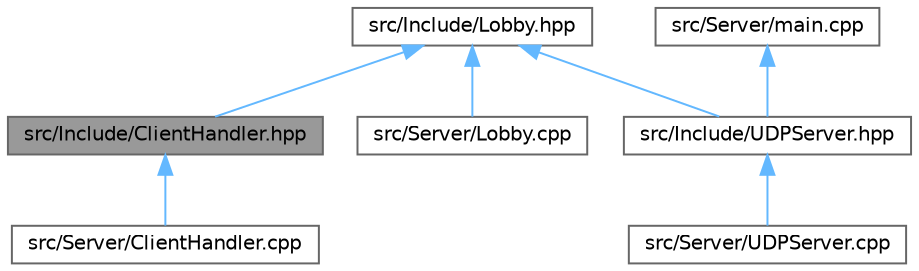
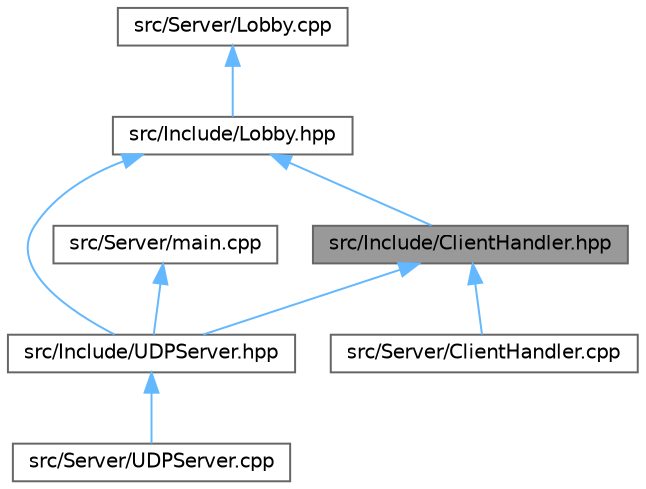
(472, 91) -> (233, 91)
none -> (302, 302)
